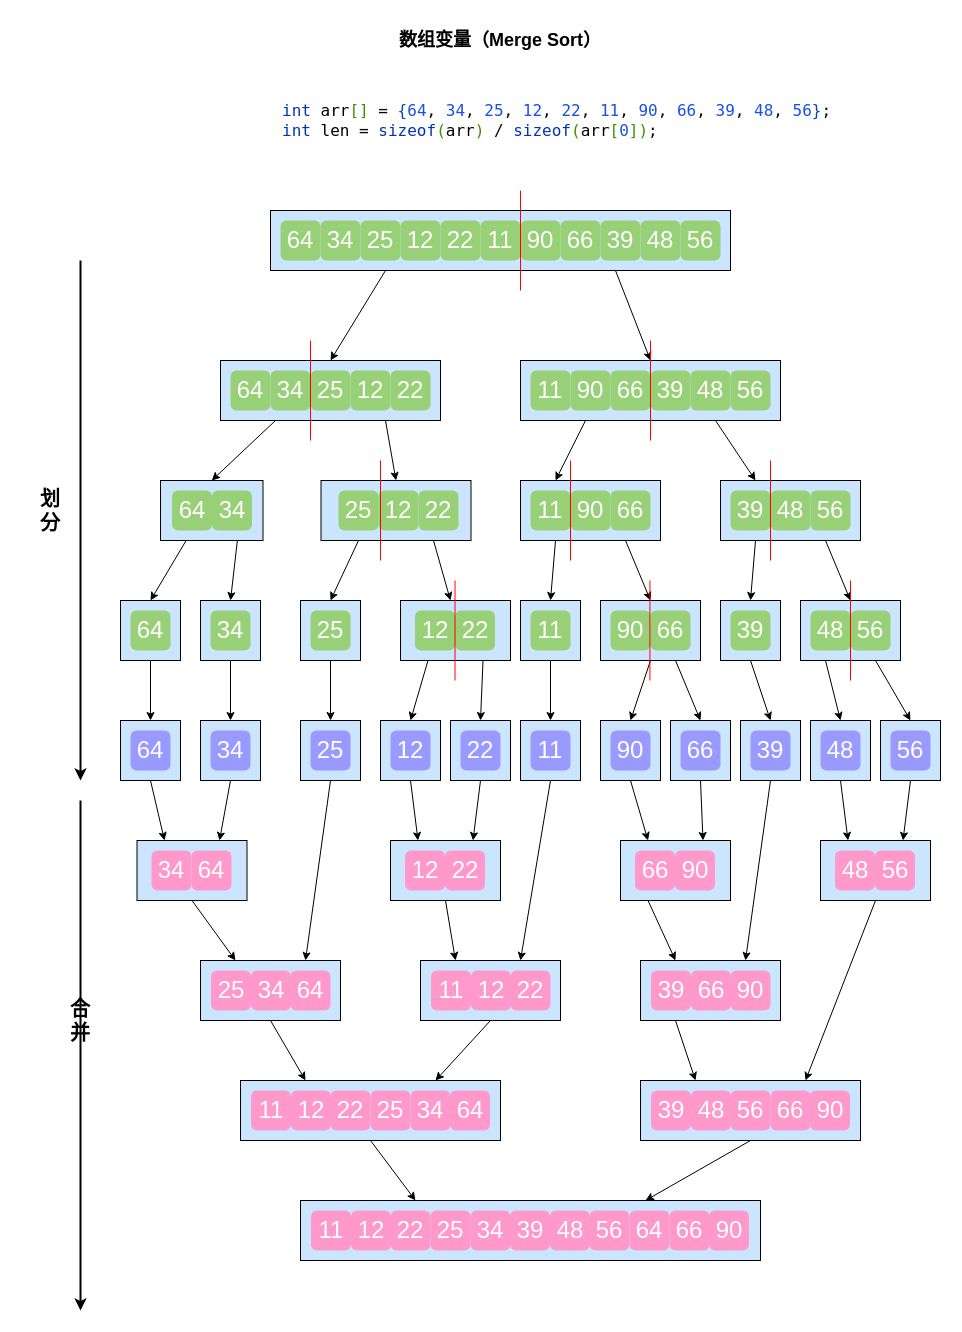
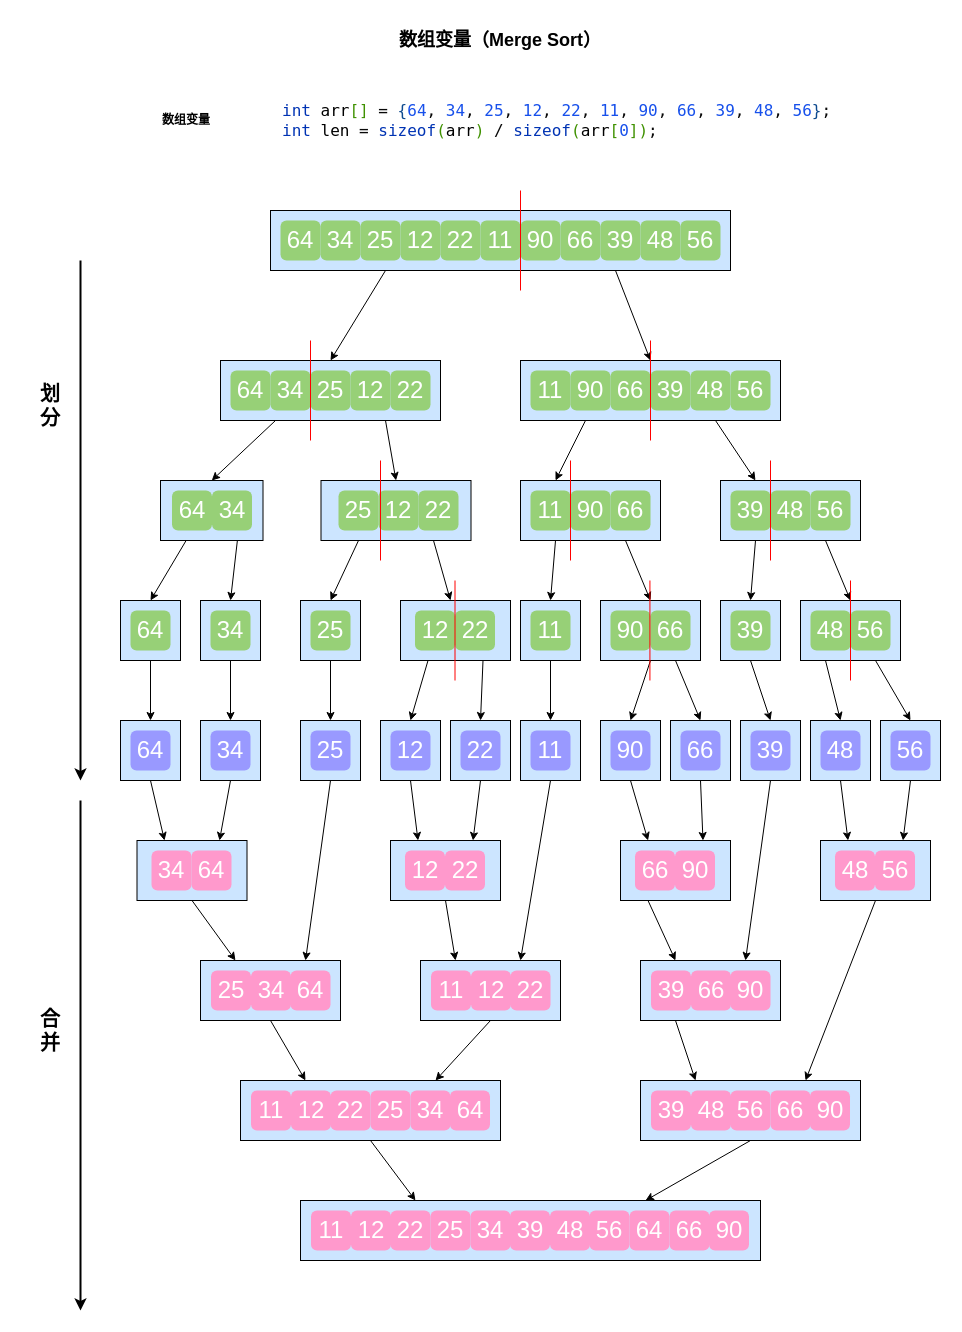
none -> (201, 121)
(51, 511) -> (51, 406)
(81, 1021) -> (51, 1031)
